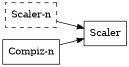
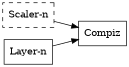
(105, 33) -> (102, 33)
(31, 52) -> (28, 52)
